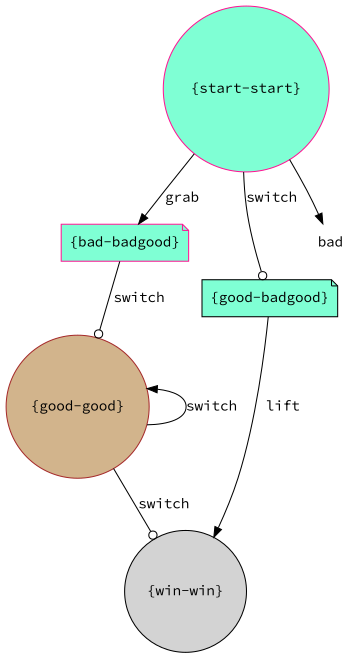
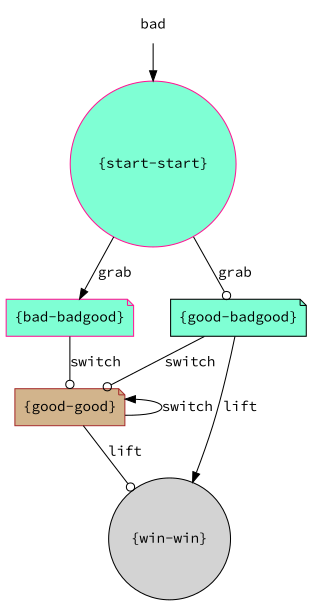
(305, 187) -> (153, 57)
(272, 198) -> (235, 273)
none -> (158, 361)
(78, 407) -> (70, 407)
(164, 504) -> (125, 452)
